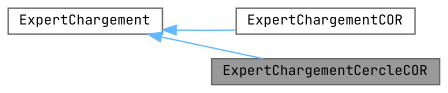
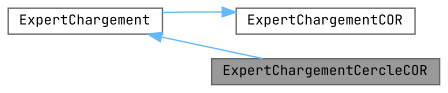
(206, 30) -> (192, 12)
